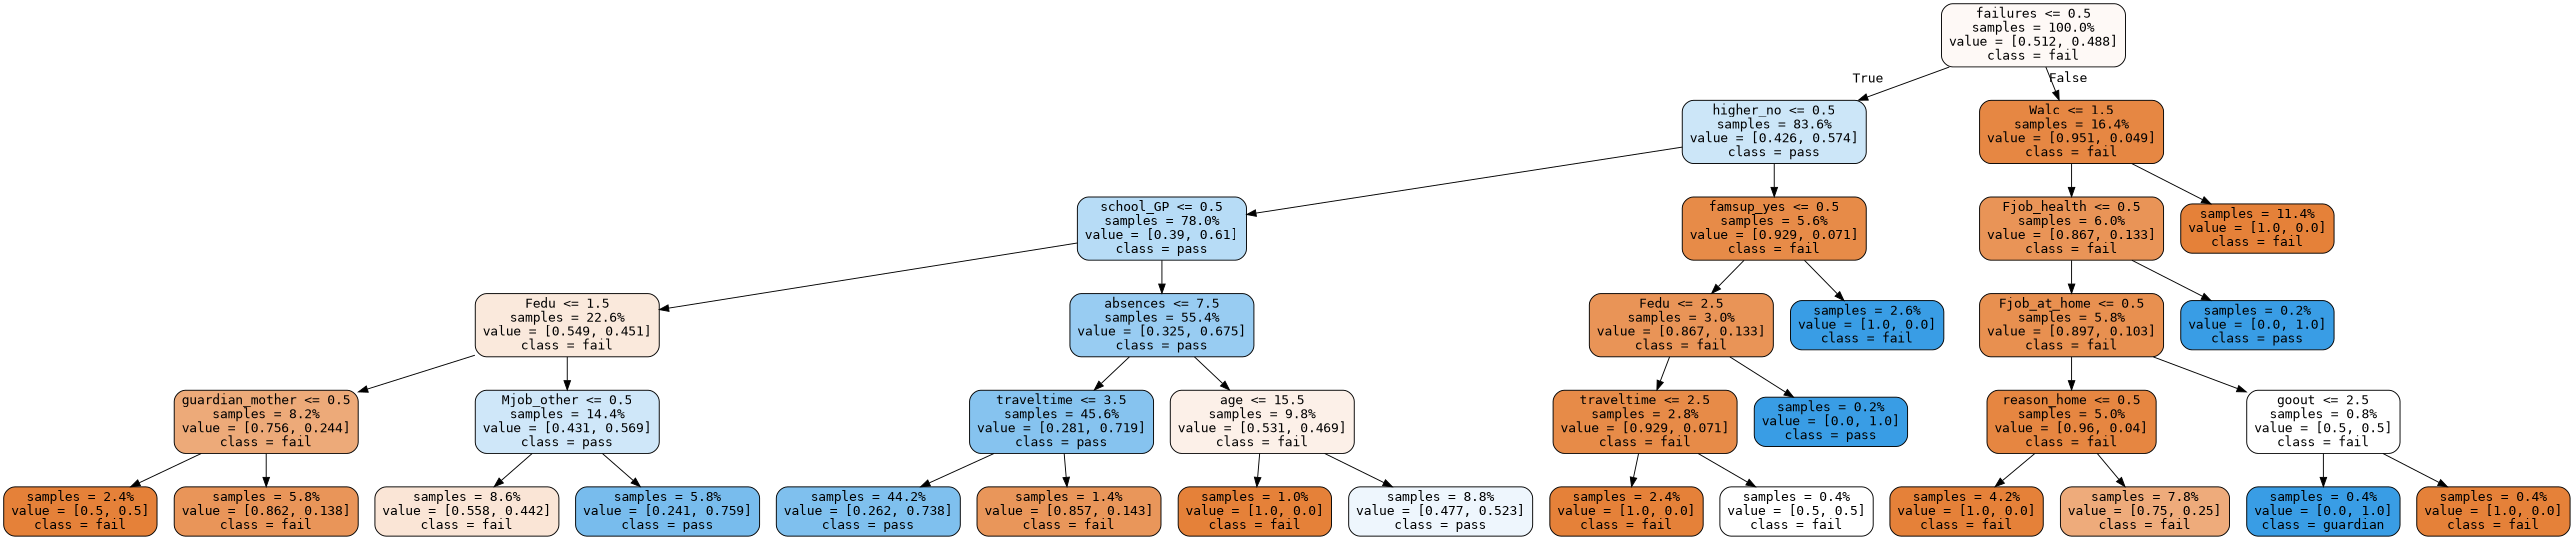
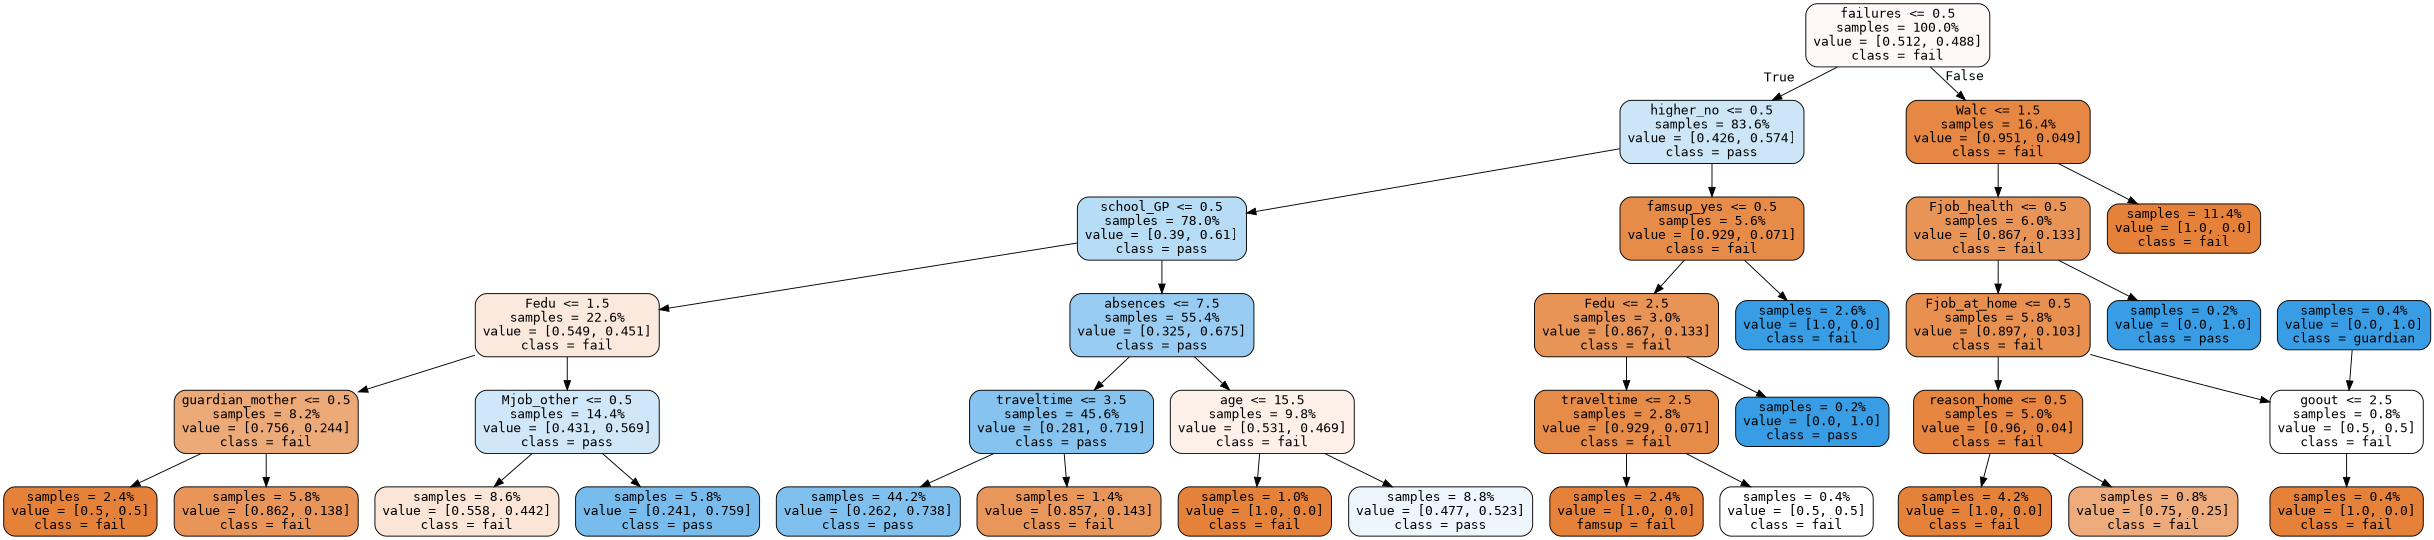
(2323, 465) -> (2351, 365)
(1627, 512) -> (1627, 512)
(2145, 512) -> (2153, 512)
